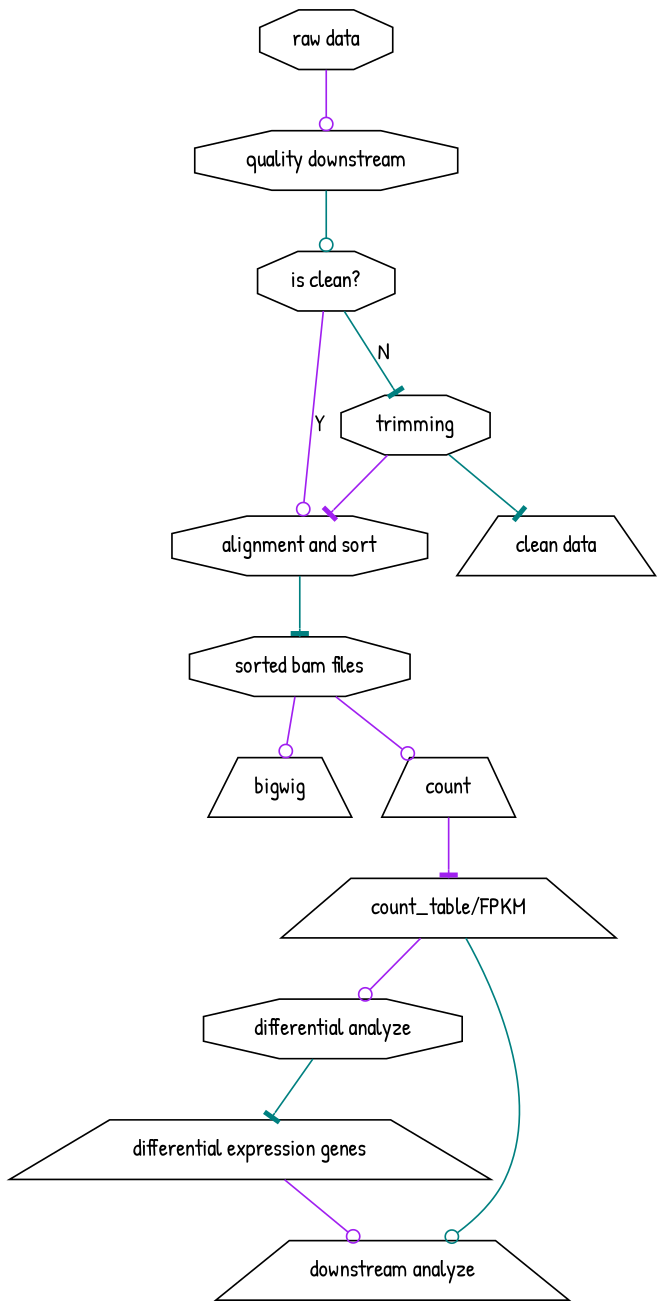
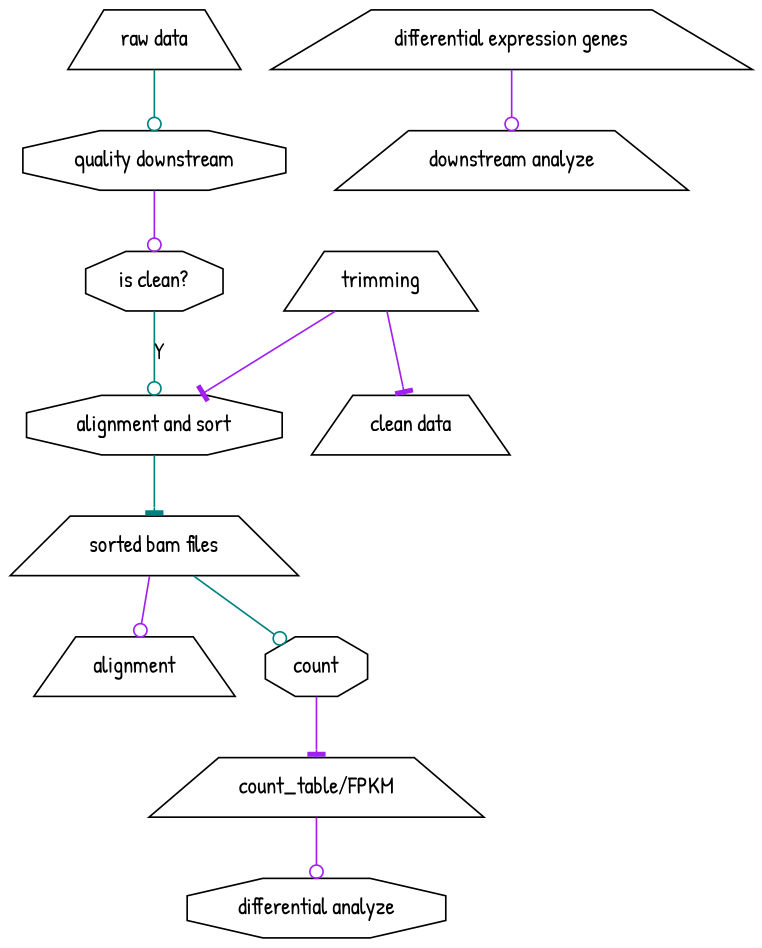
(326, 40) -> (154, 40)
(326, 94) -> (154, 94)
(326, 214) -> (154, 214)
(369, 350) -> none
(314, 407) -> (154, 346)
(416, 425) -> (381, 281)
(482, 483) -> (395, 349)
(300, 667) -> (154, 546)
(369, 723) -> (234, 605)
(280, 787) -> (135, 667)
(449, 787) -> (316, 667)
(294, 1086) -> none
(518, 1091) -> none
